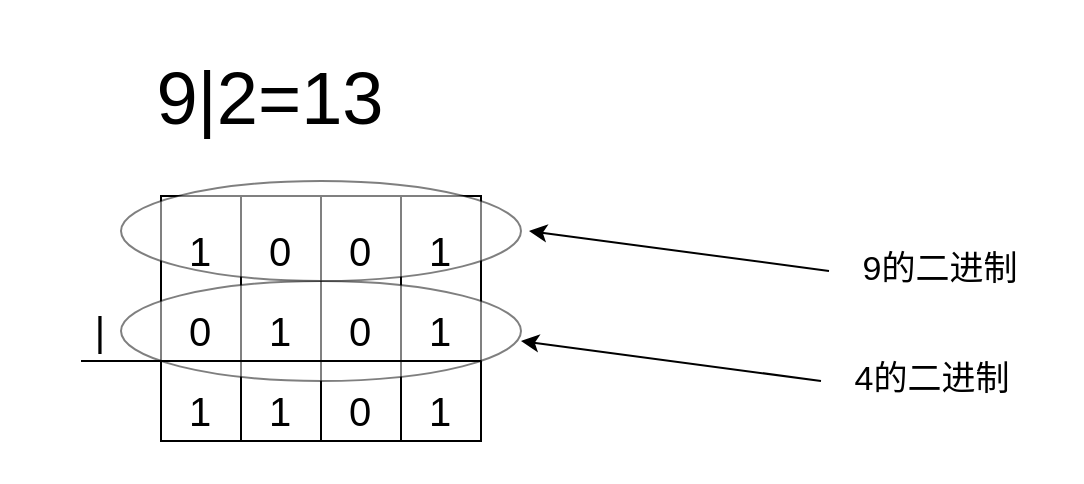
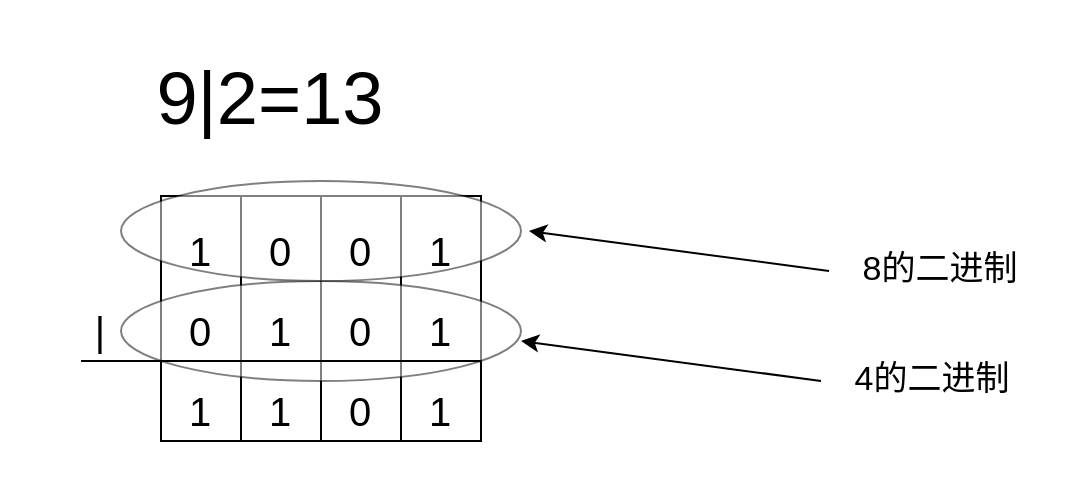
(941, 271) -> (941, 271)
